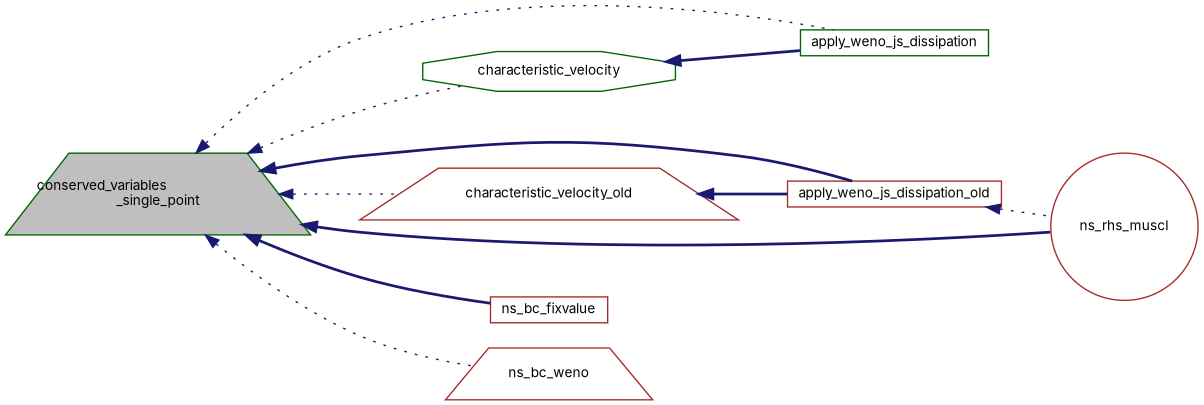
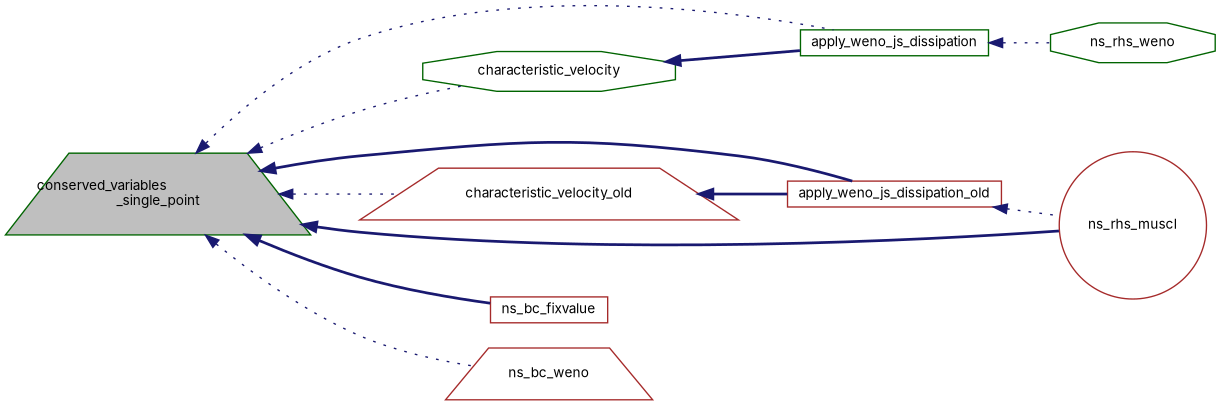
none -> (1133, 43)
